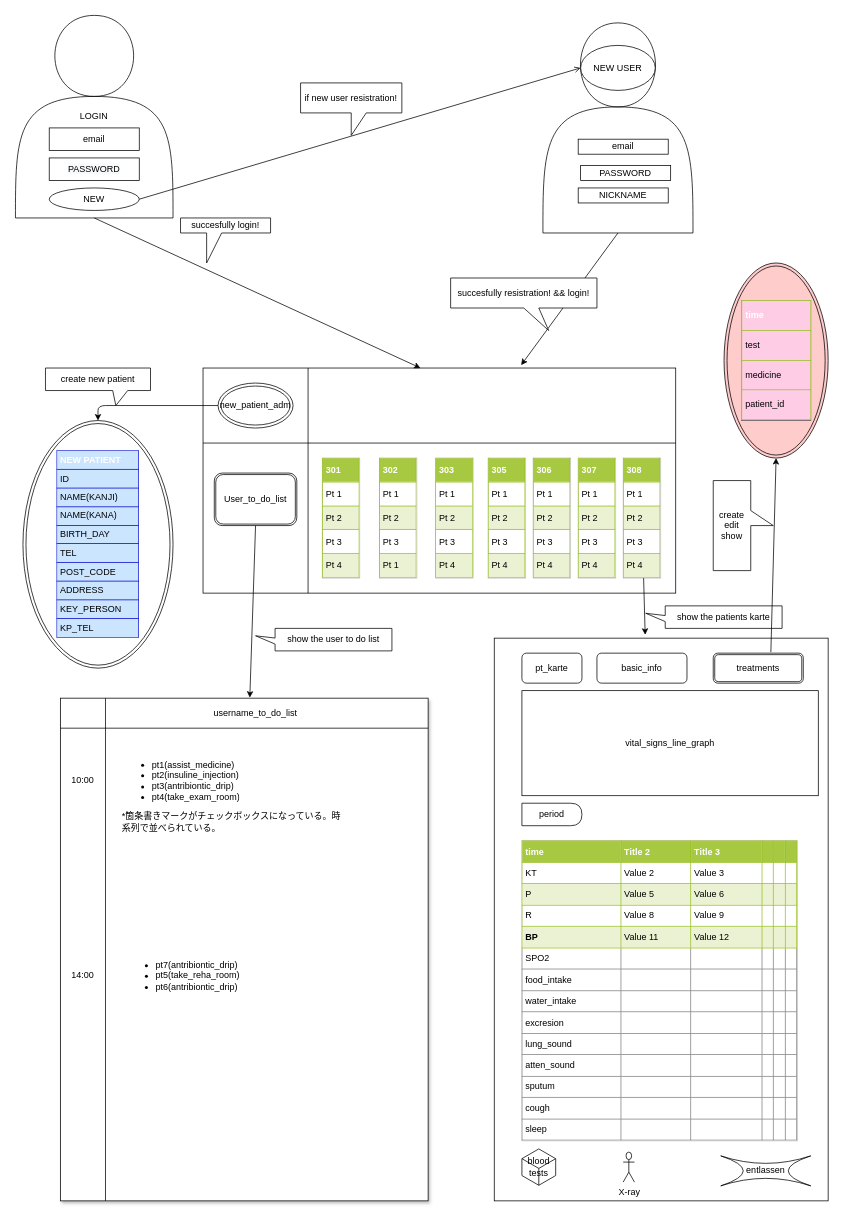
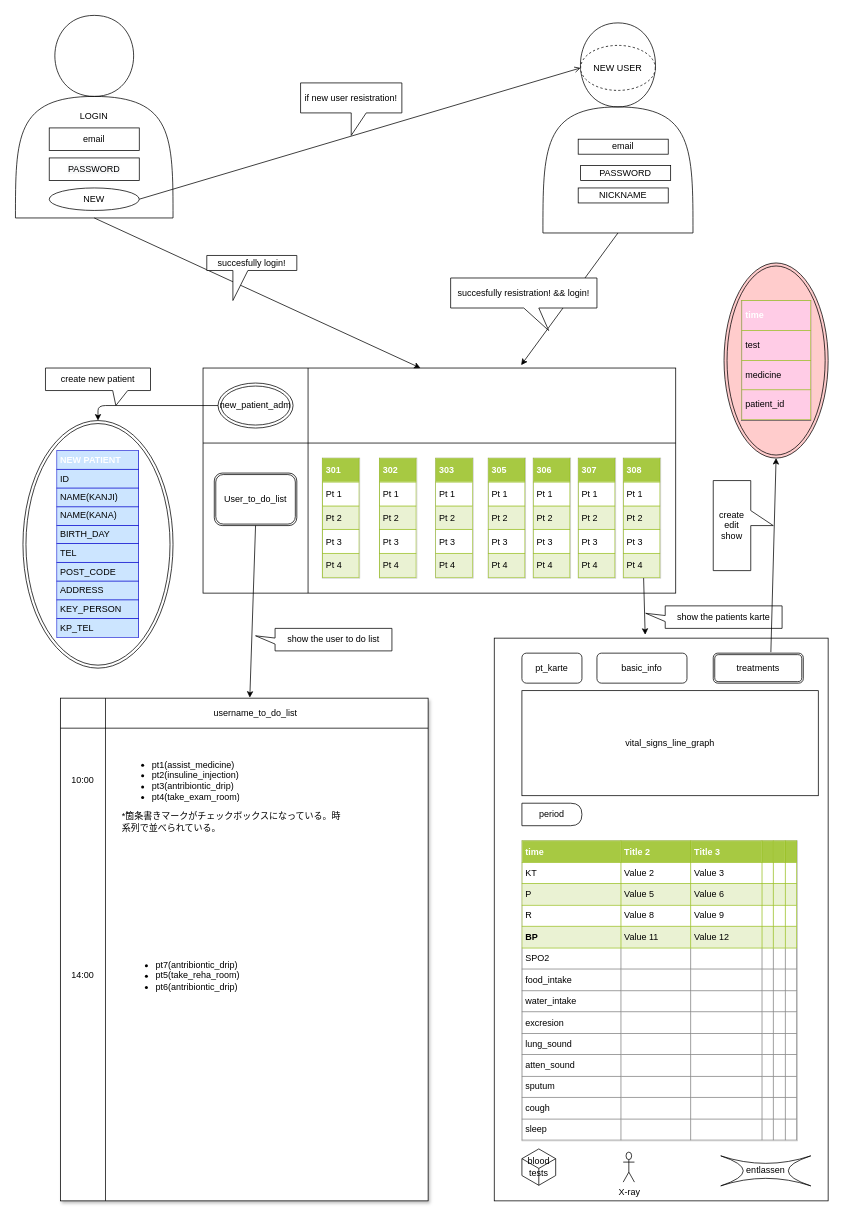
(618, 68) -> (618, 68)
(225, 240) -> (252, 278)
(388, 485) -> (388, 485)
